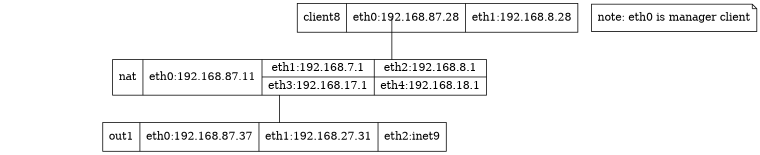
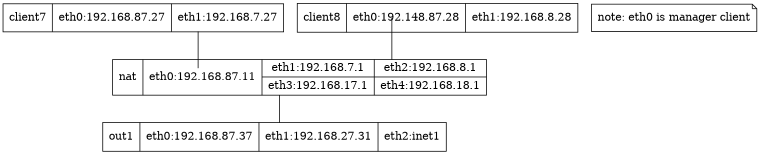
(406, 17) -> (406, 17)
none -> (143, 18)
(412, 136) -> (412, 136)
